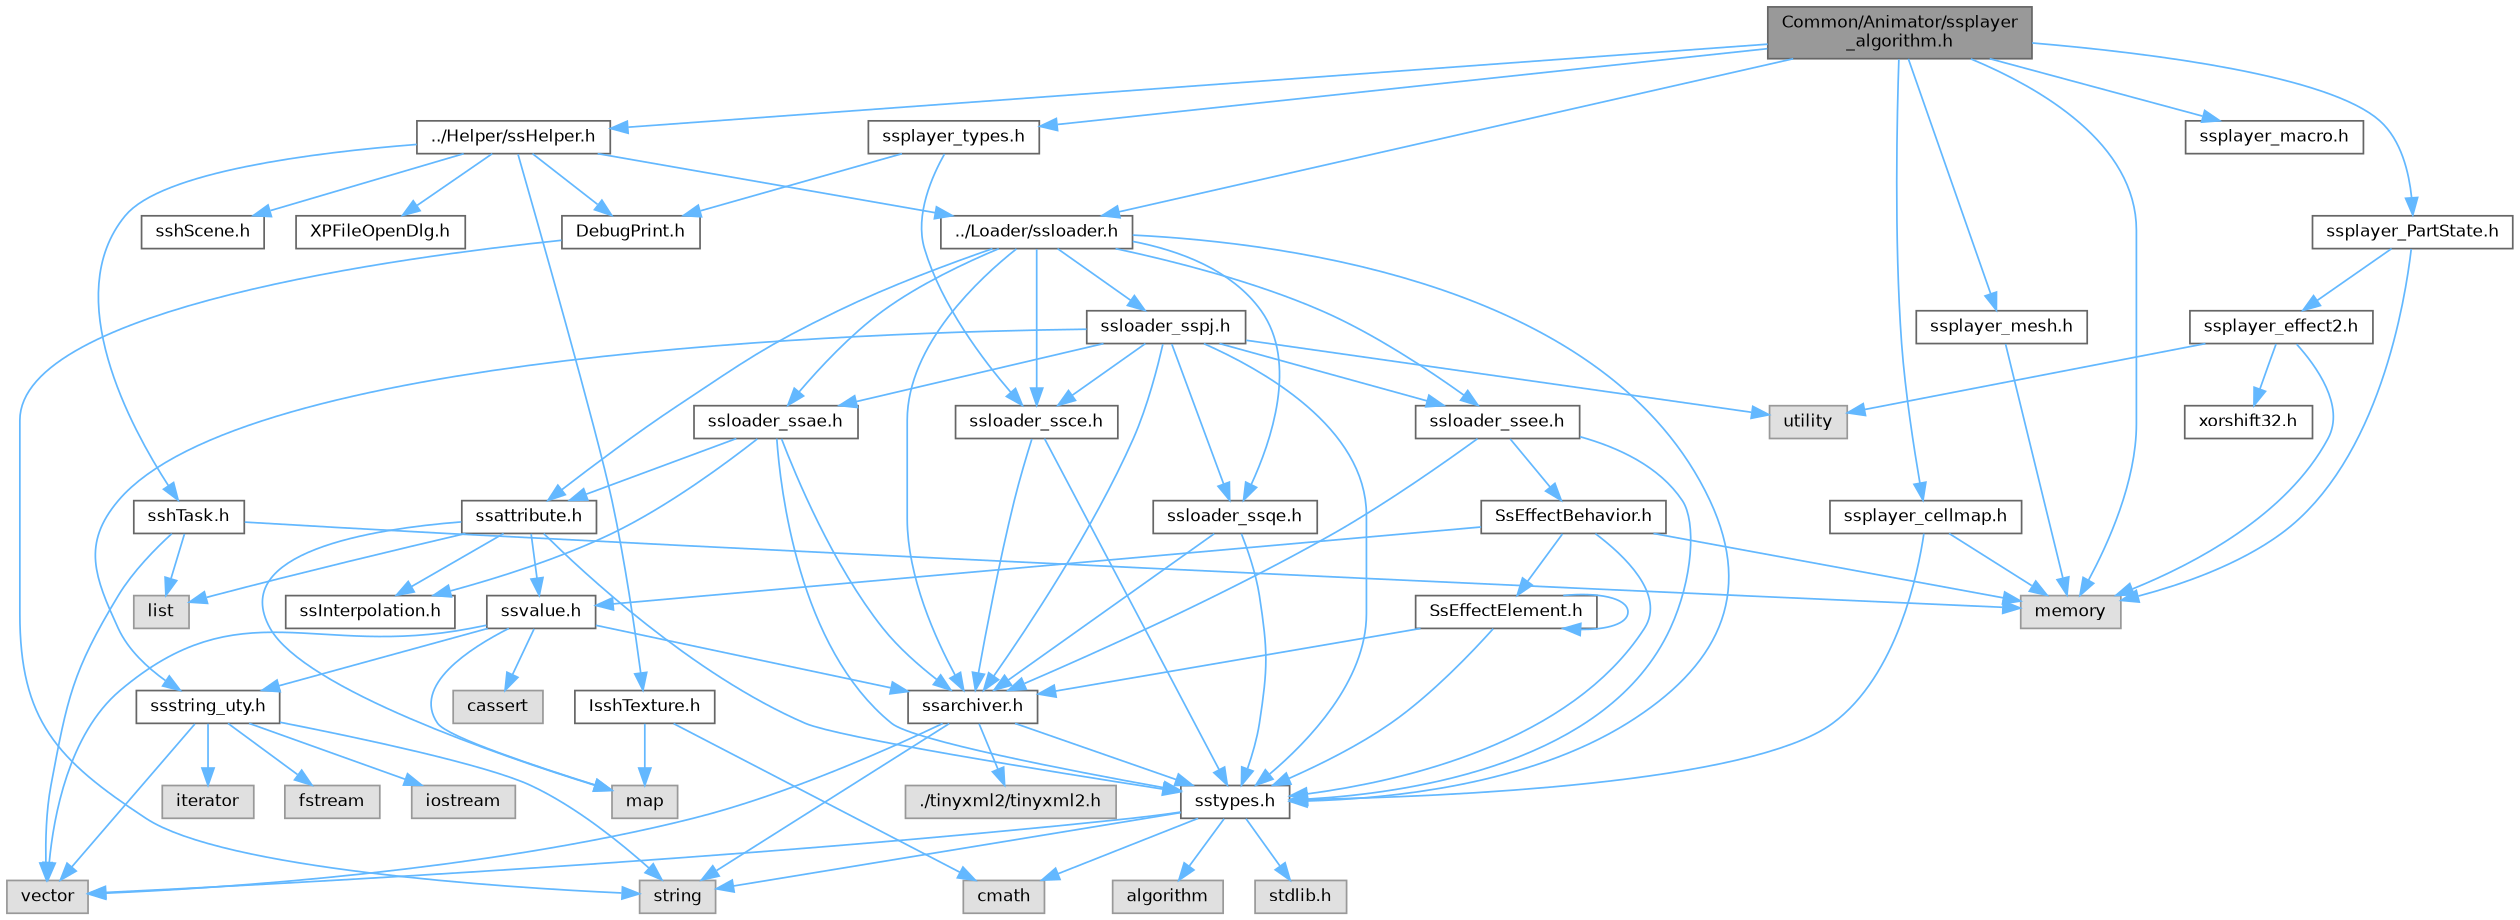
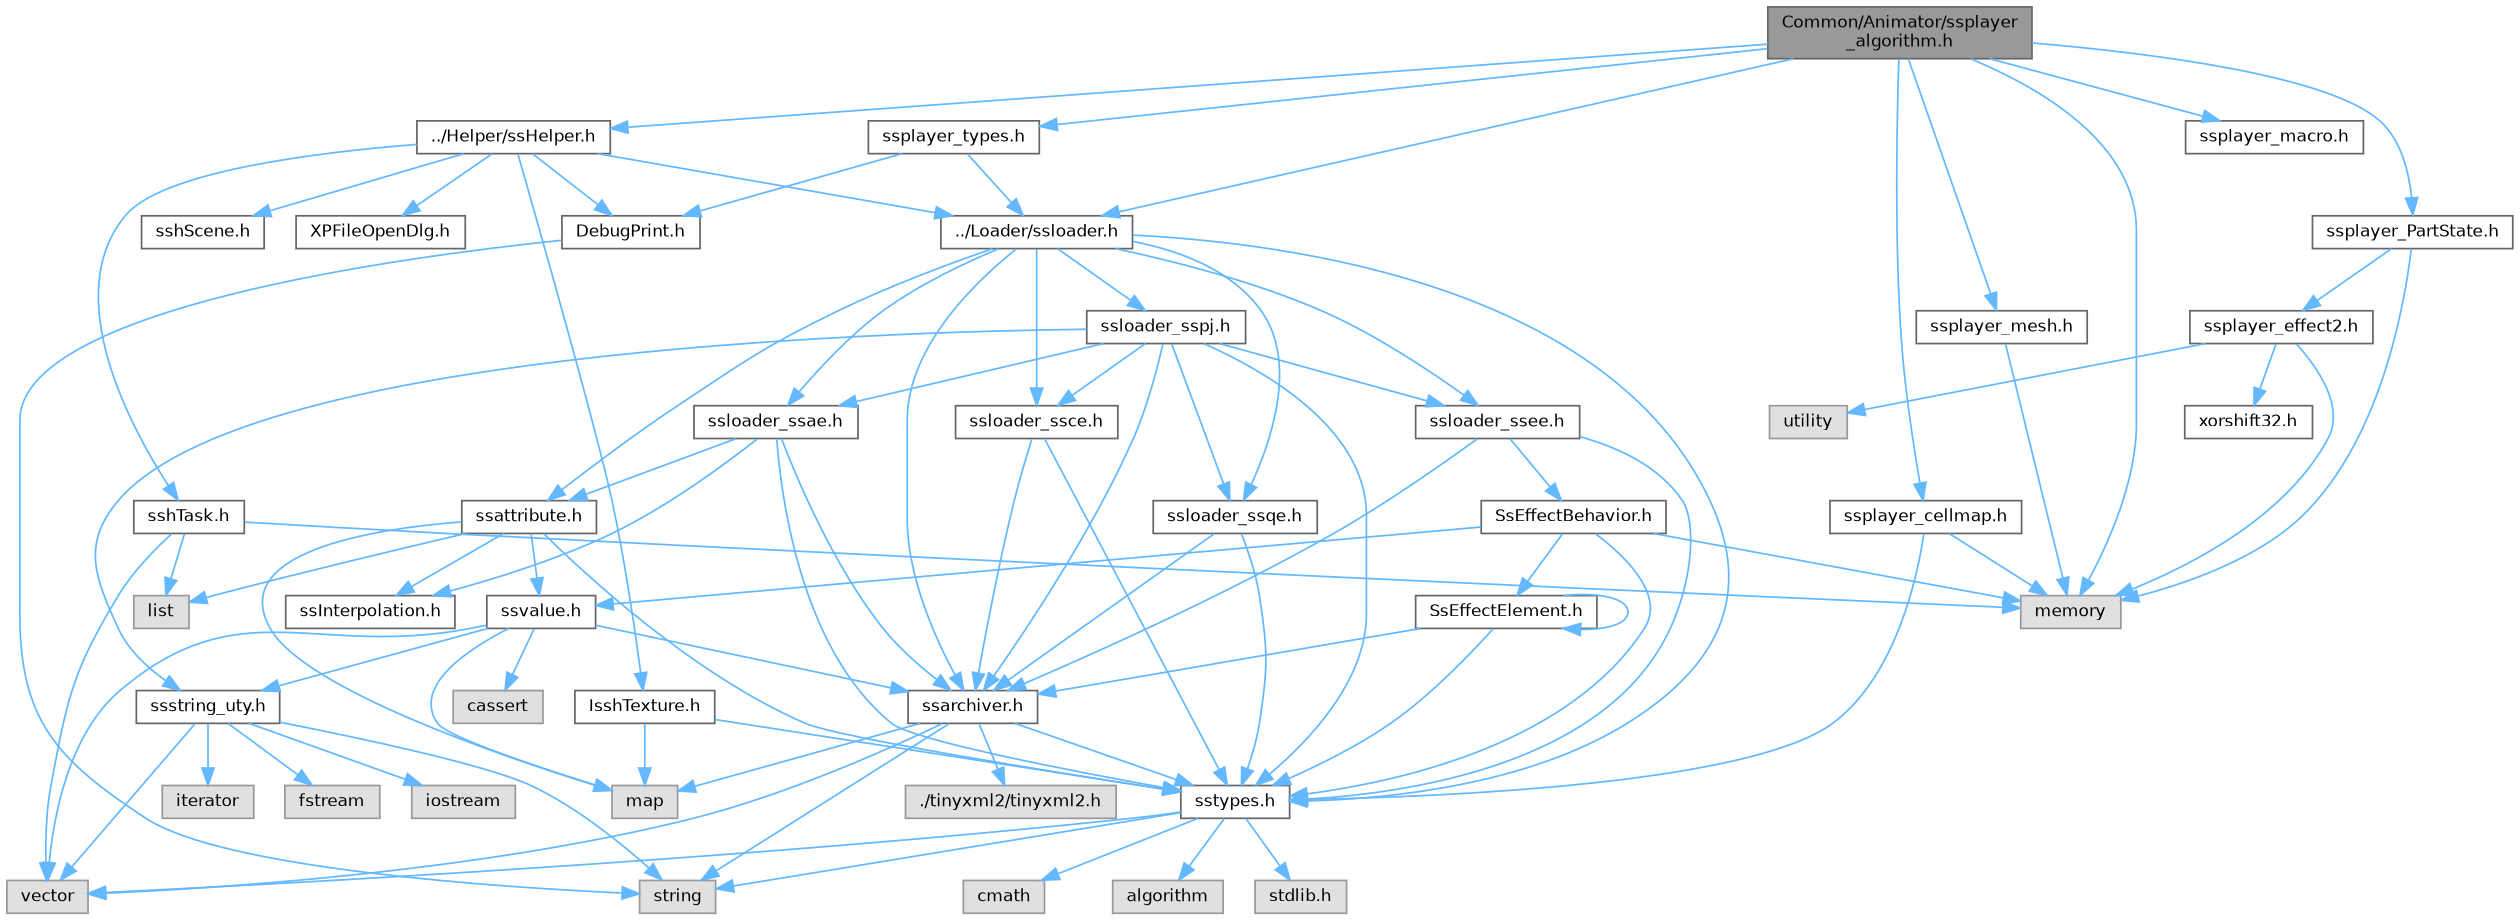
(943, 293) -> (990, 178)
(1499, 376) -> none
none -> (807, 755)
(810, 794) -> (939, 754)
